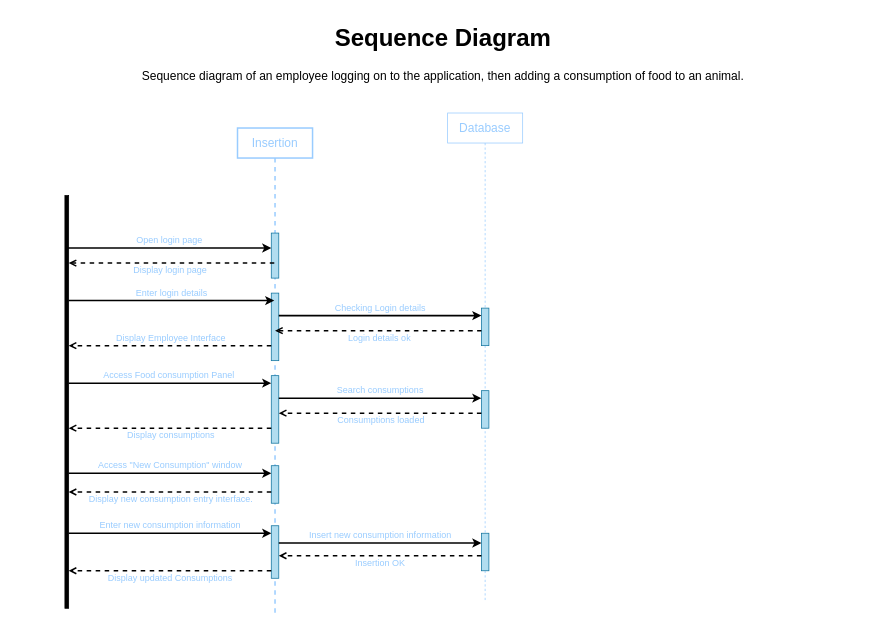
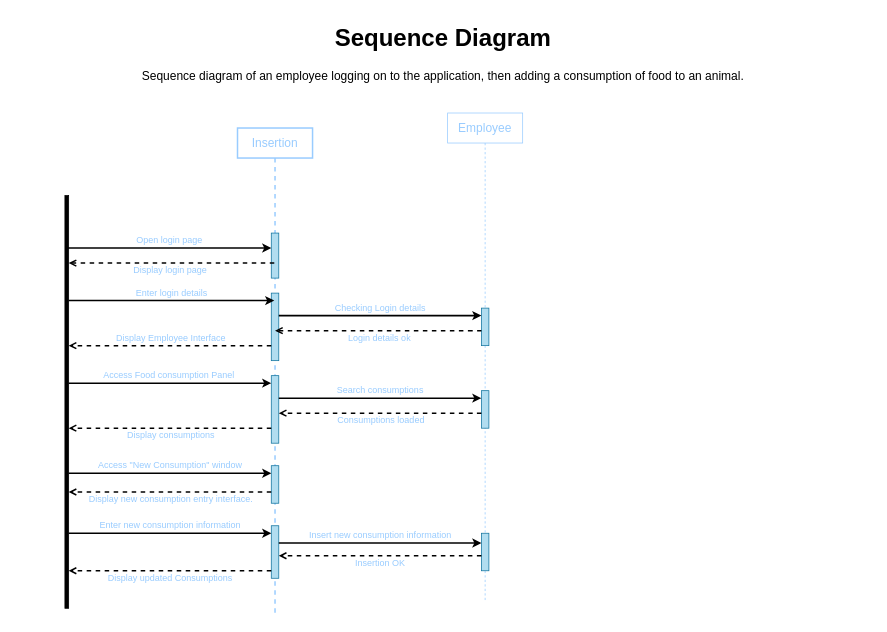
(485, 128) -> (485, 128)
